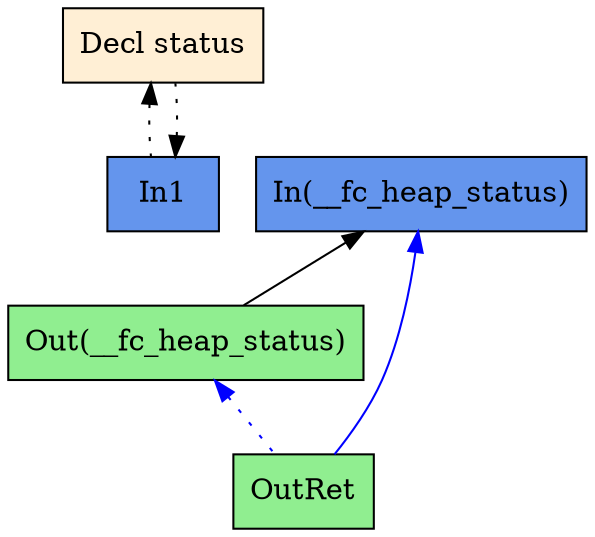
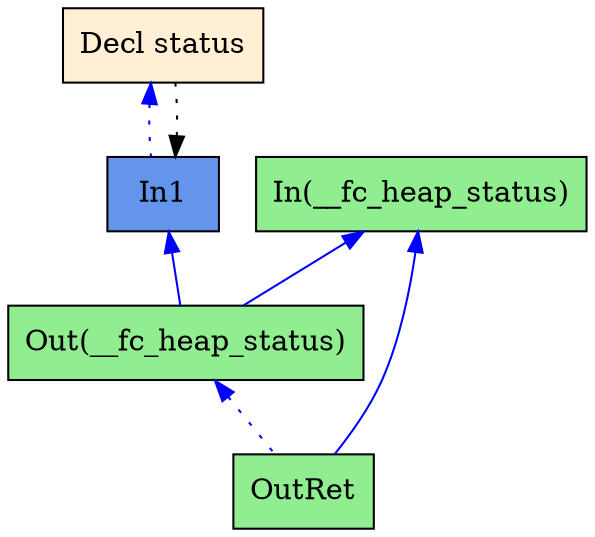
(149, 130) -> (149, 130)
(421, 194) -> (421, 194)
(295, 274) -> (295, 274)
none -> (176, 279)
